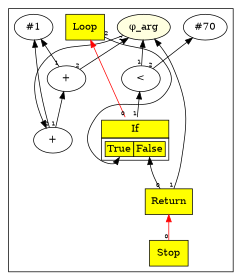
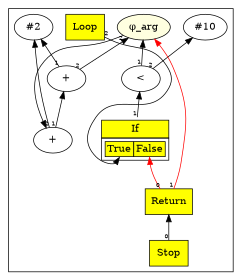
(34, 27) -> (34, 27)
(205, 27) -> (205, 27)
(109, 82) -> none
(186, 114) -> (186, 114)
(154, 177) -> (154, 177)
(169, 231) -> (169, 231)
